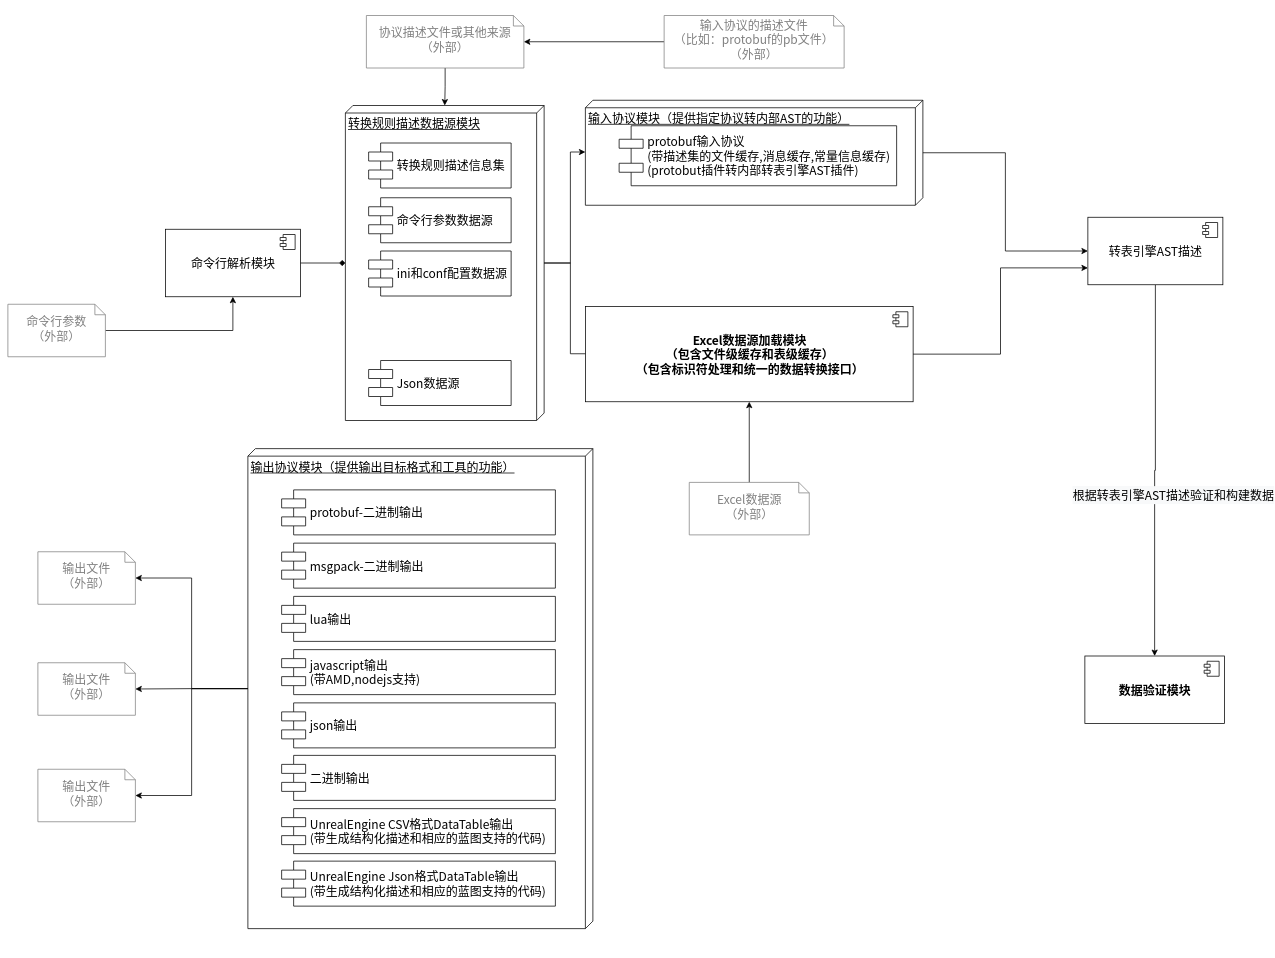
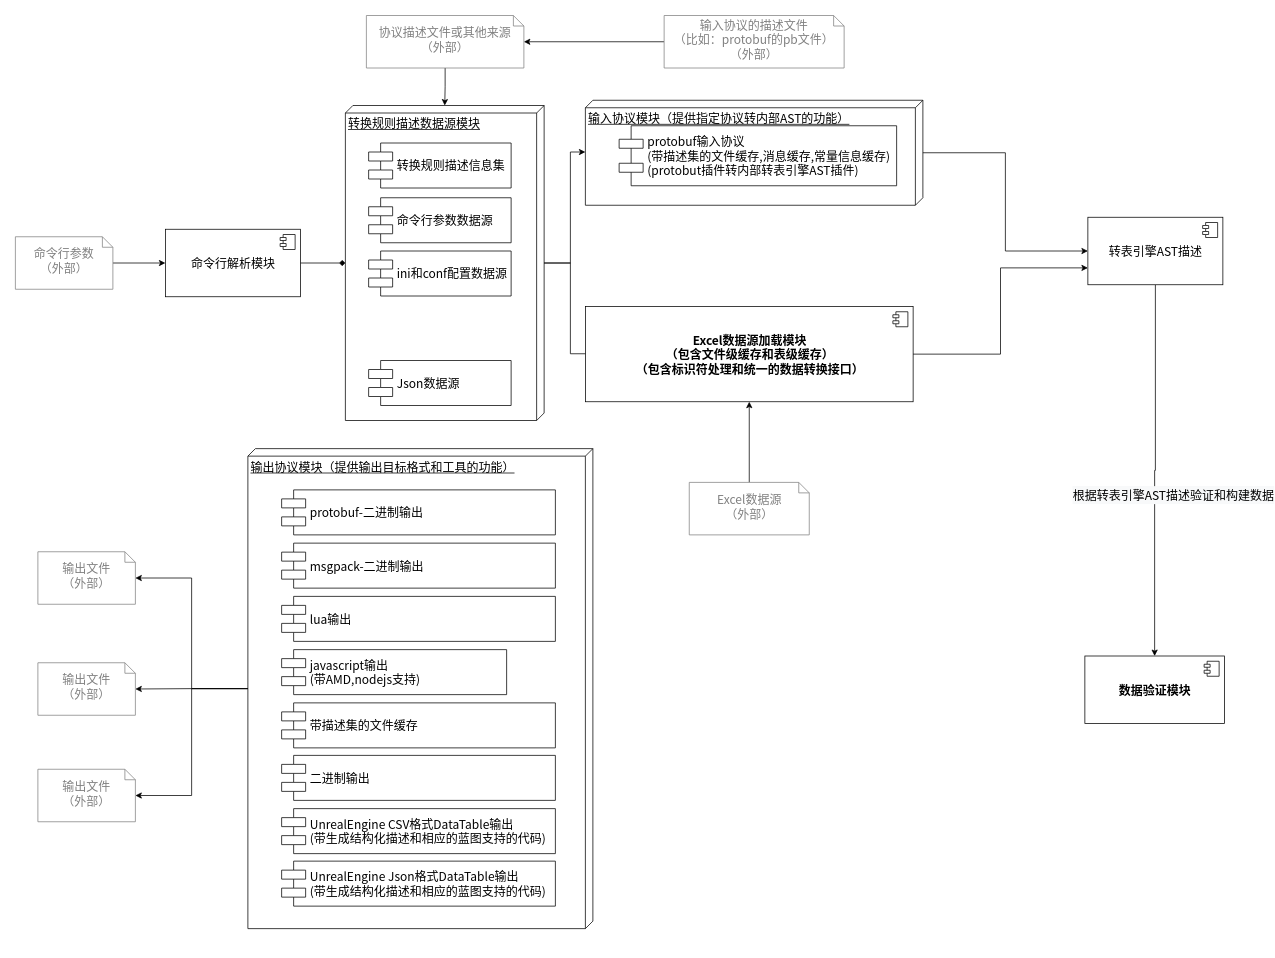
(57, 330) -> (64, 263)
(419, 672) -> (394, 672)
(335, 726) -> (364, 726)
